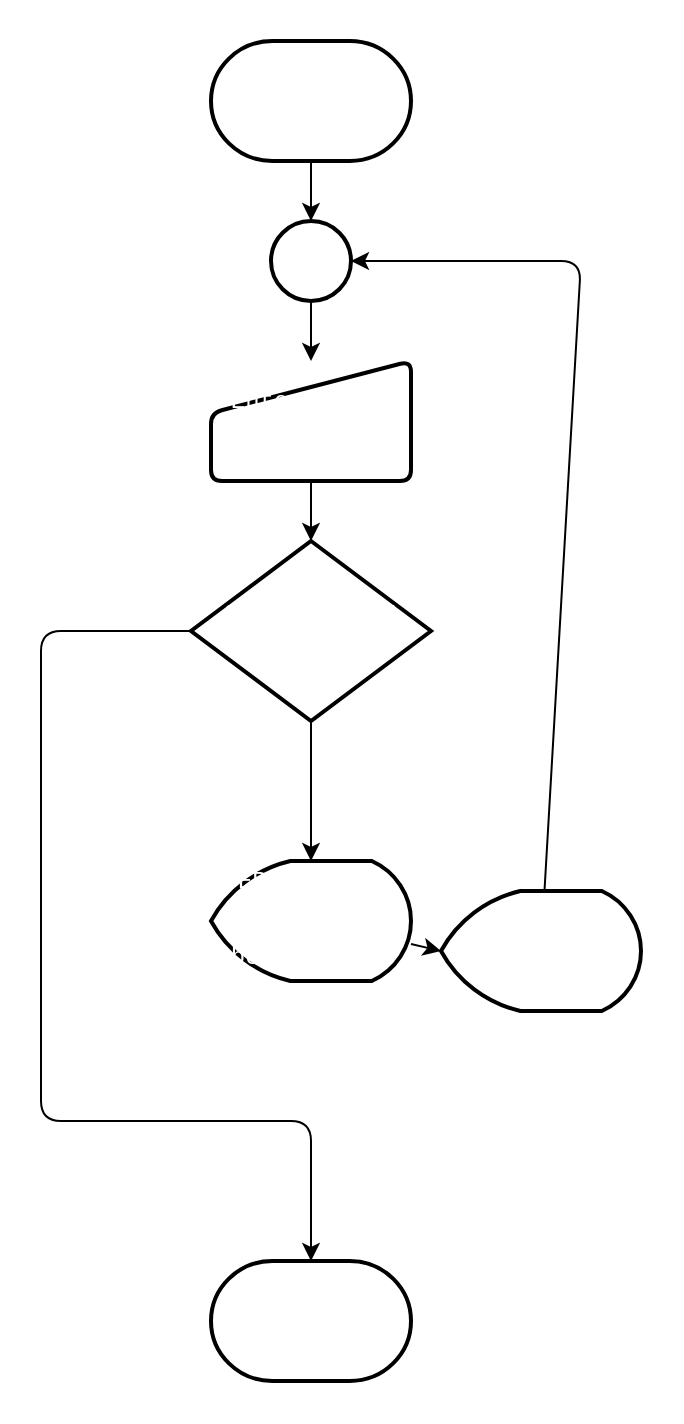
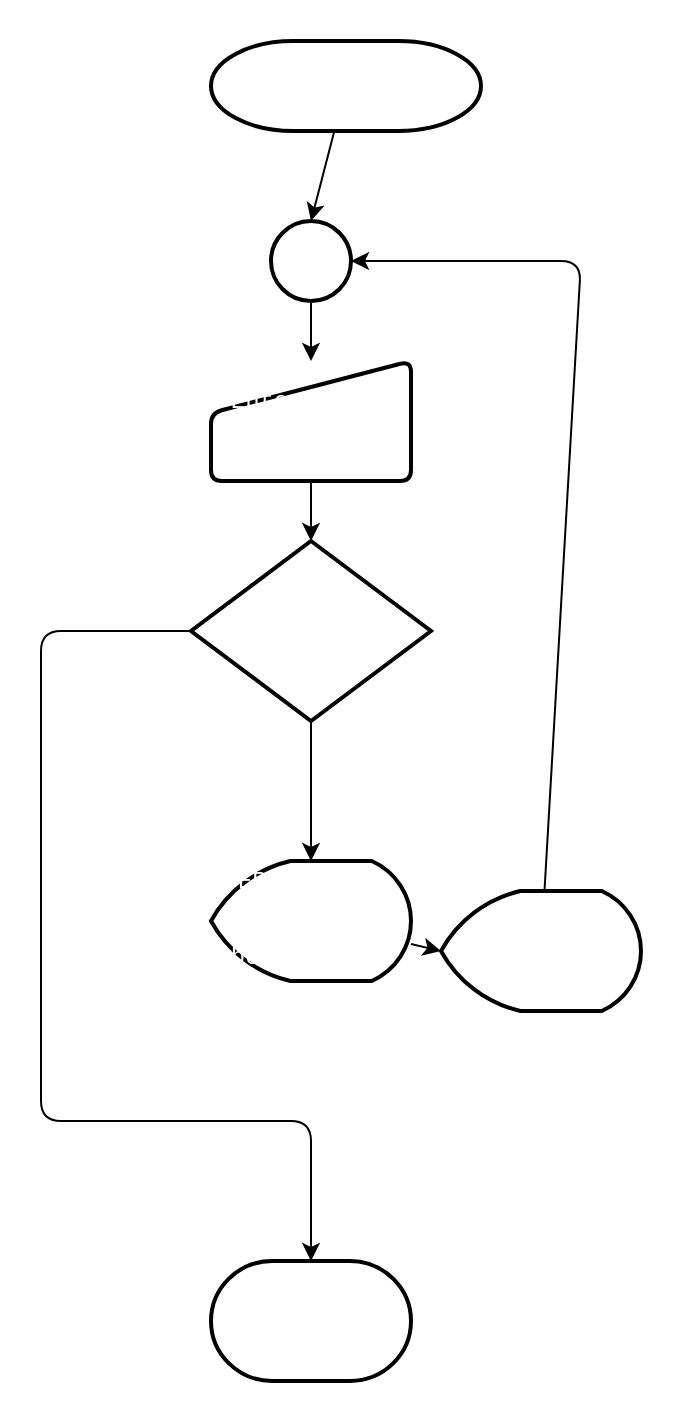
(311, 101) -> (346, 86)
